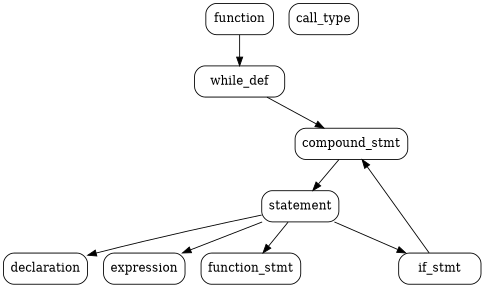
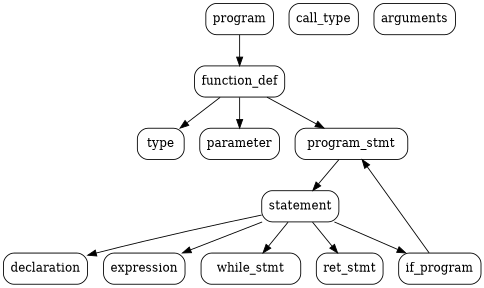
(240, 19) -> (240, 19)
none -> (415, 19)
(240, 81) -> (240, 81)
none -> (161, 144)
none -> (240, 144)
(351, 144) -> (351, 144)
(251, 269) -> (251, 269)
none -> (350, 269)
(440, 269) -> (440, 269)
